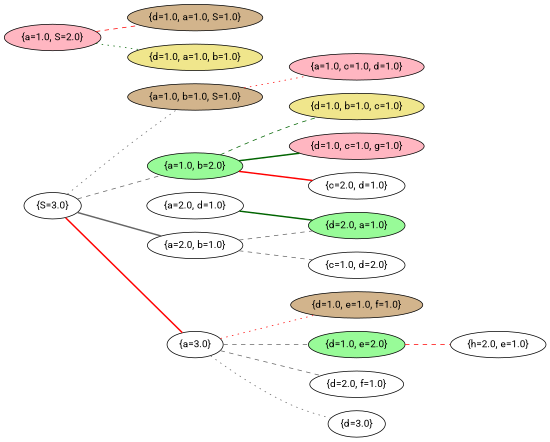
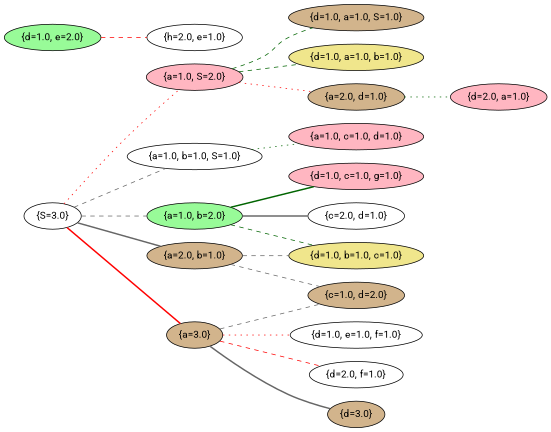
(118, 28) -> (273, 49)
(118, 47) -> (269, 68)
(276, 82) -> (275, 147)
none -> (275, 87)
(195, 97) -> (195, 156)
none -> (119, 145)
(121, 151) -> (120, 188)
(276, 176) -> (275, 216)
(195, 206) -> (356, 97)
(276, 216) -> (427, 97)
(357, 226) -> (499, 97)
(276, 236) -> (266, 256)
(195, 245) -> (195, 256)
(357, 265) -> (356, 295)
(357, 305) -> (356, 335)
(195, 345) -> (195, 335)
(266, 345) -> (270, 317)
(271, 363) -> (270, 354)
(268, 393) -> (267, 384)
(357, 424) -> (356, 414)
